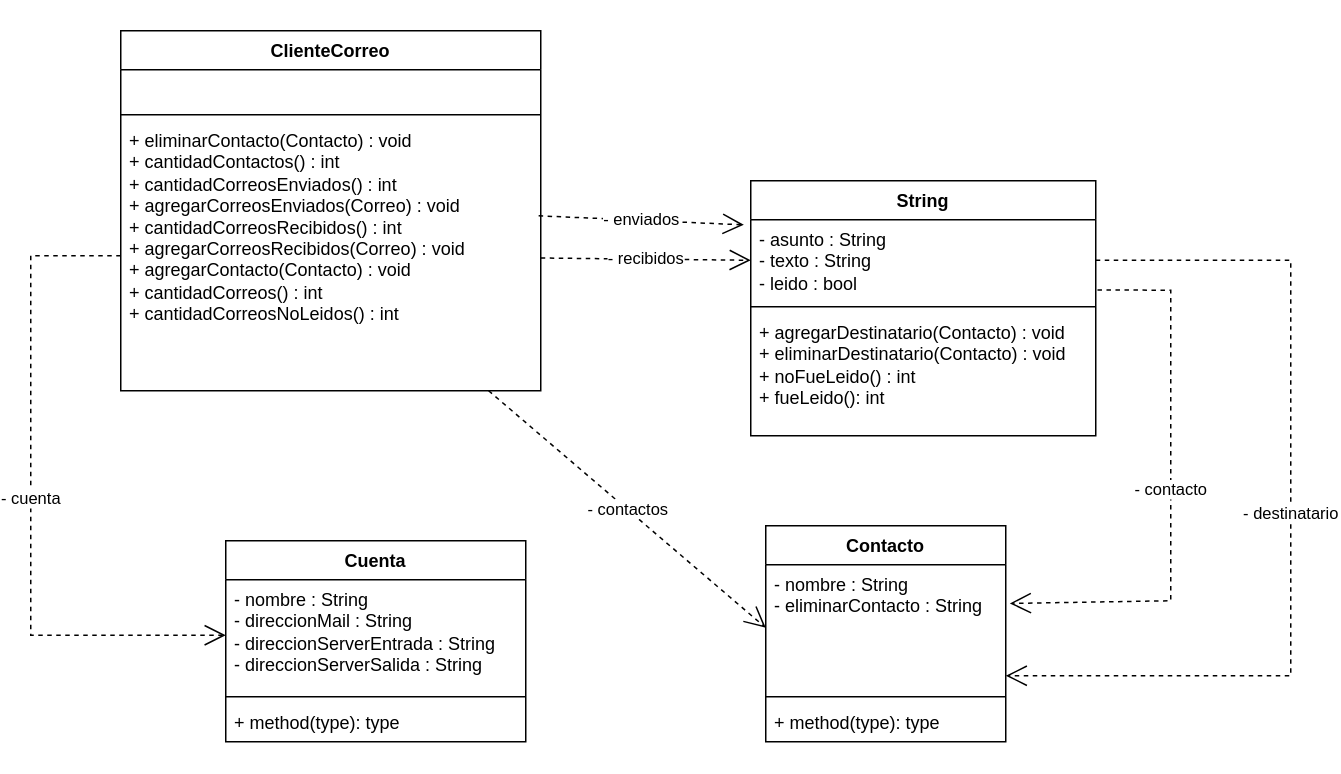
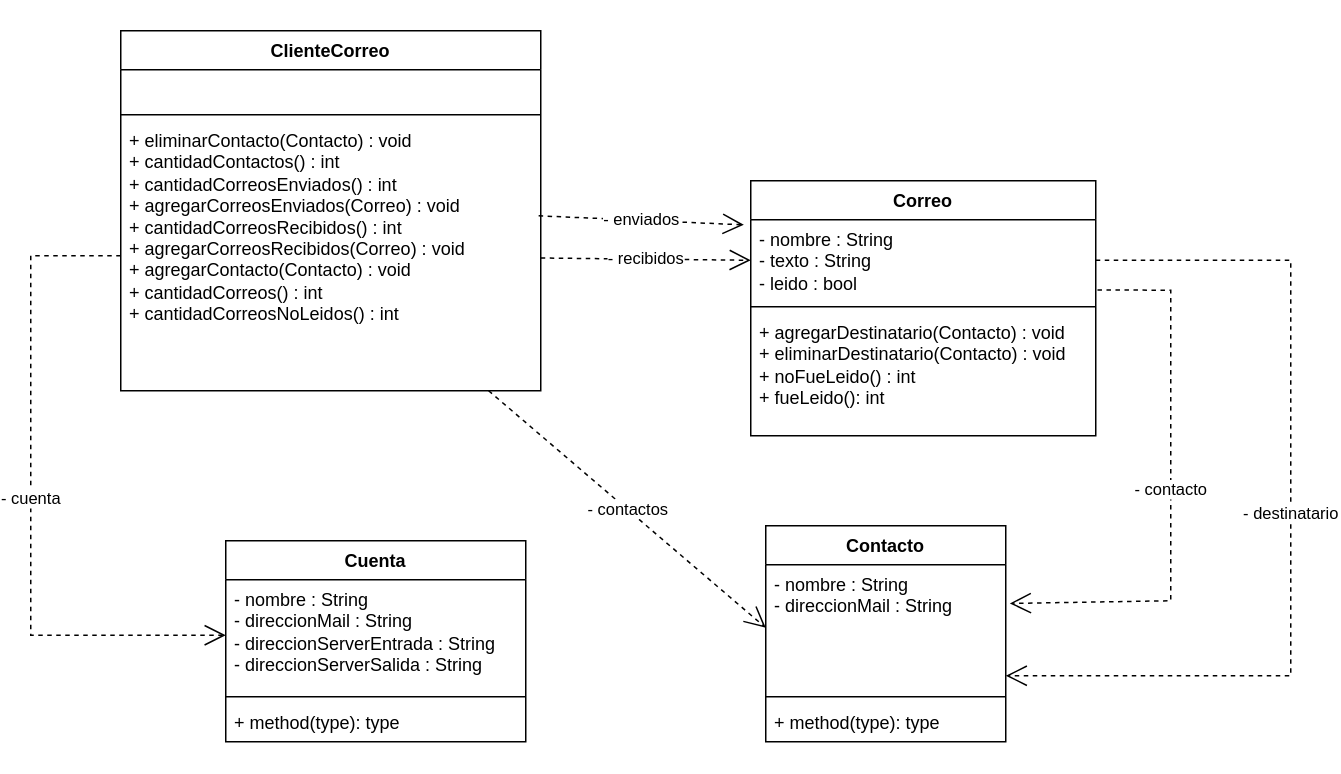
(923, 202) -> (923, 202)
(834, 263) -> (834, 263)
(887, 608) -> (875, 597)
